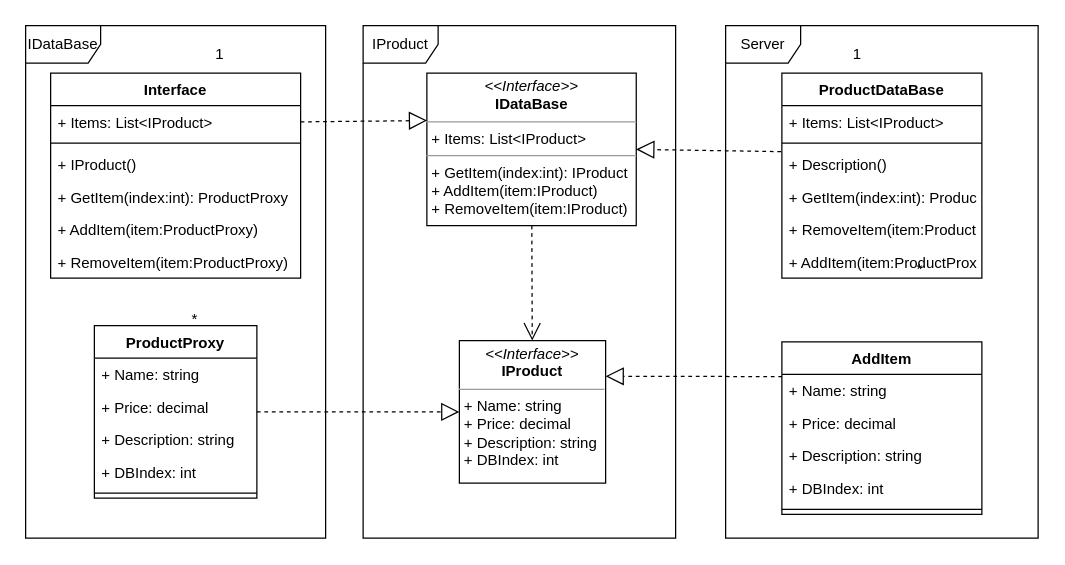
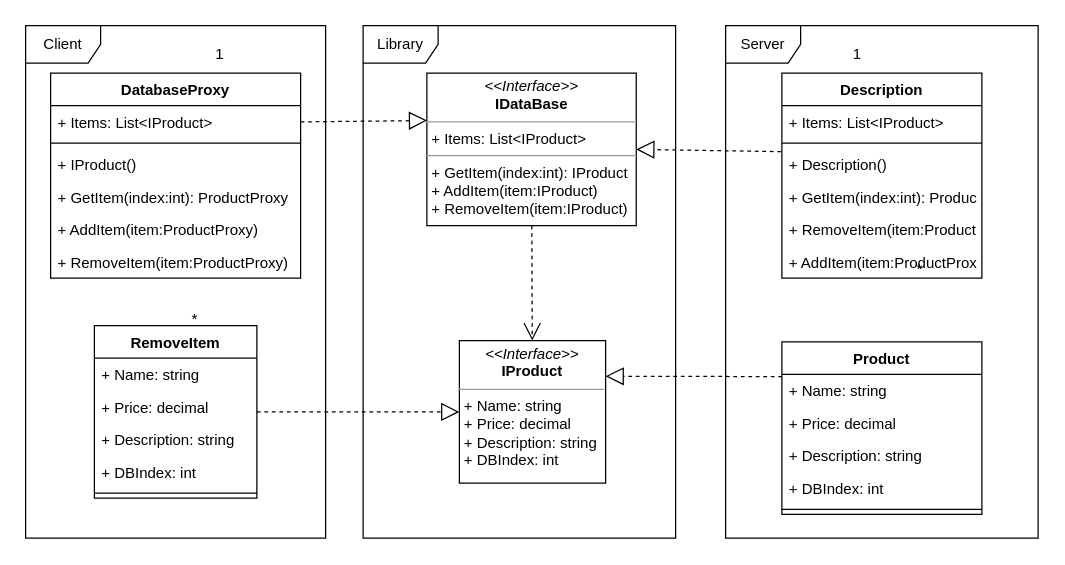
(63, 44) -> (63, 44)
(401, 44) -> (401, 44)
(175, 90) -> (175, 90)
(881, 90) -> (881, 90)
(175, 343) -> (175, 343)
(881, 359) -> (881, 359)
